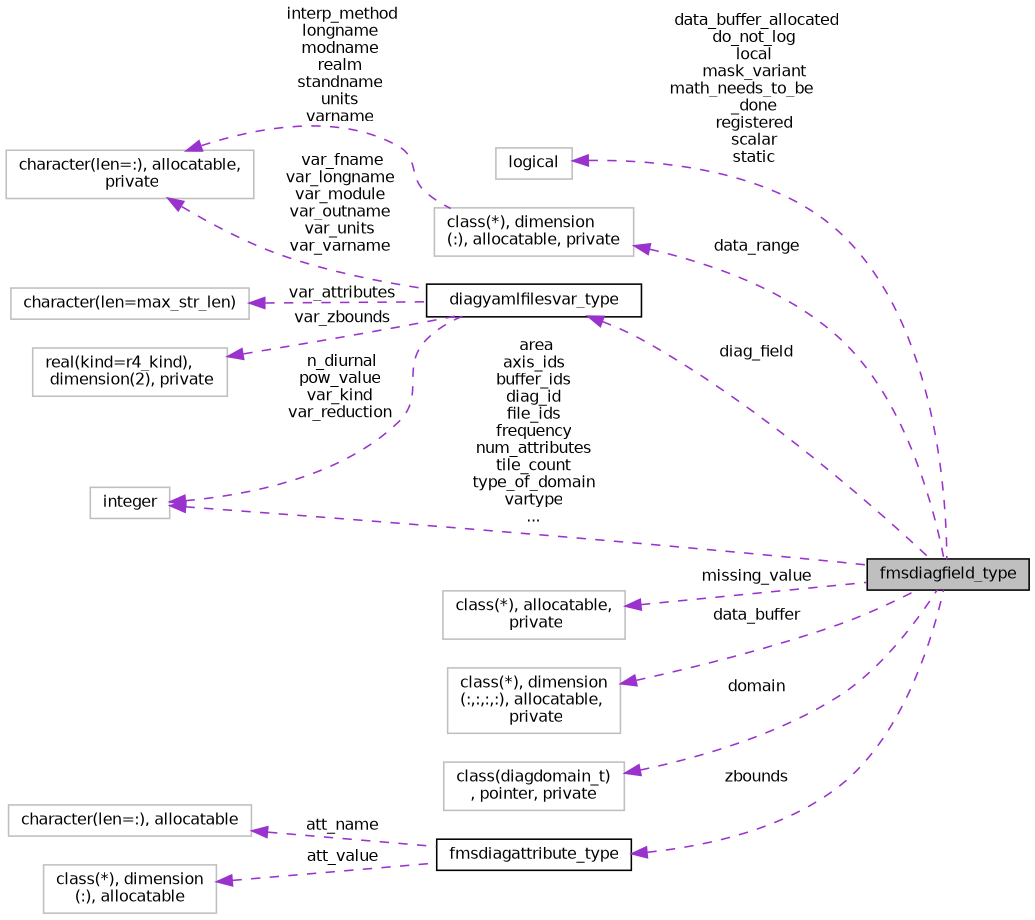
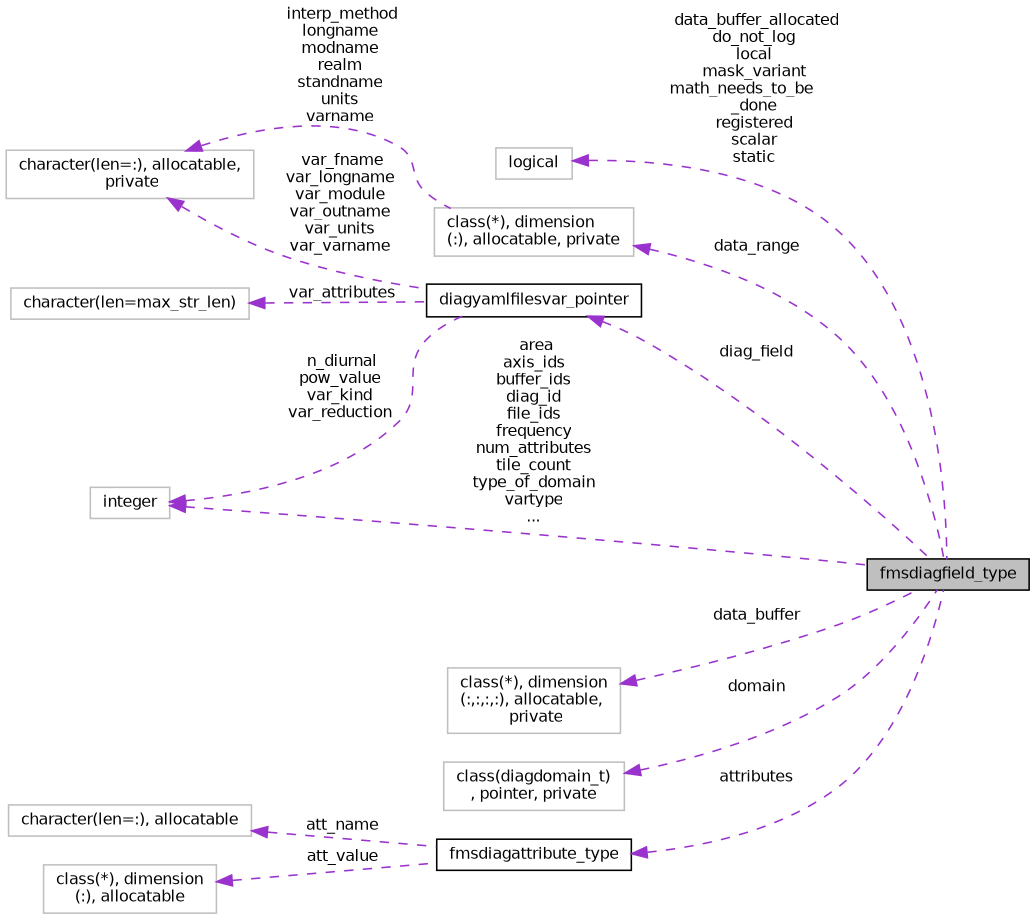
(534, 300) -> (534, 300)
(130, 372) -> none
(534, 615) -> none
(754, 778) -> (754, 778)
